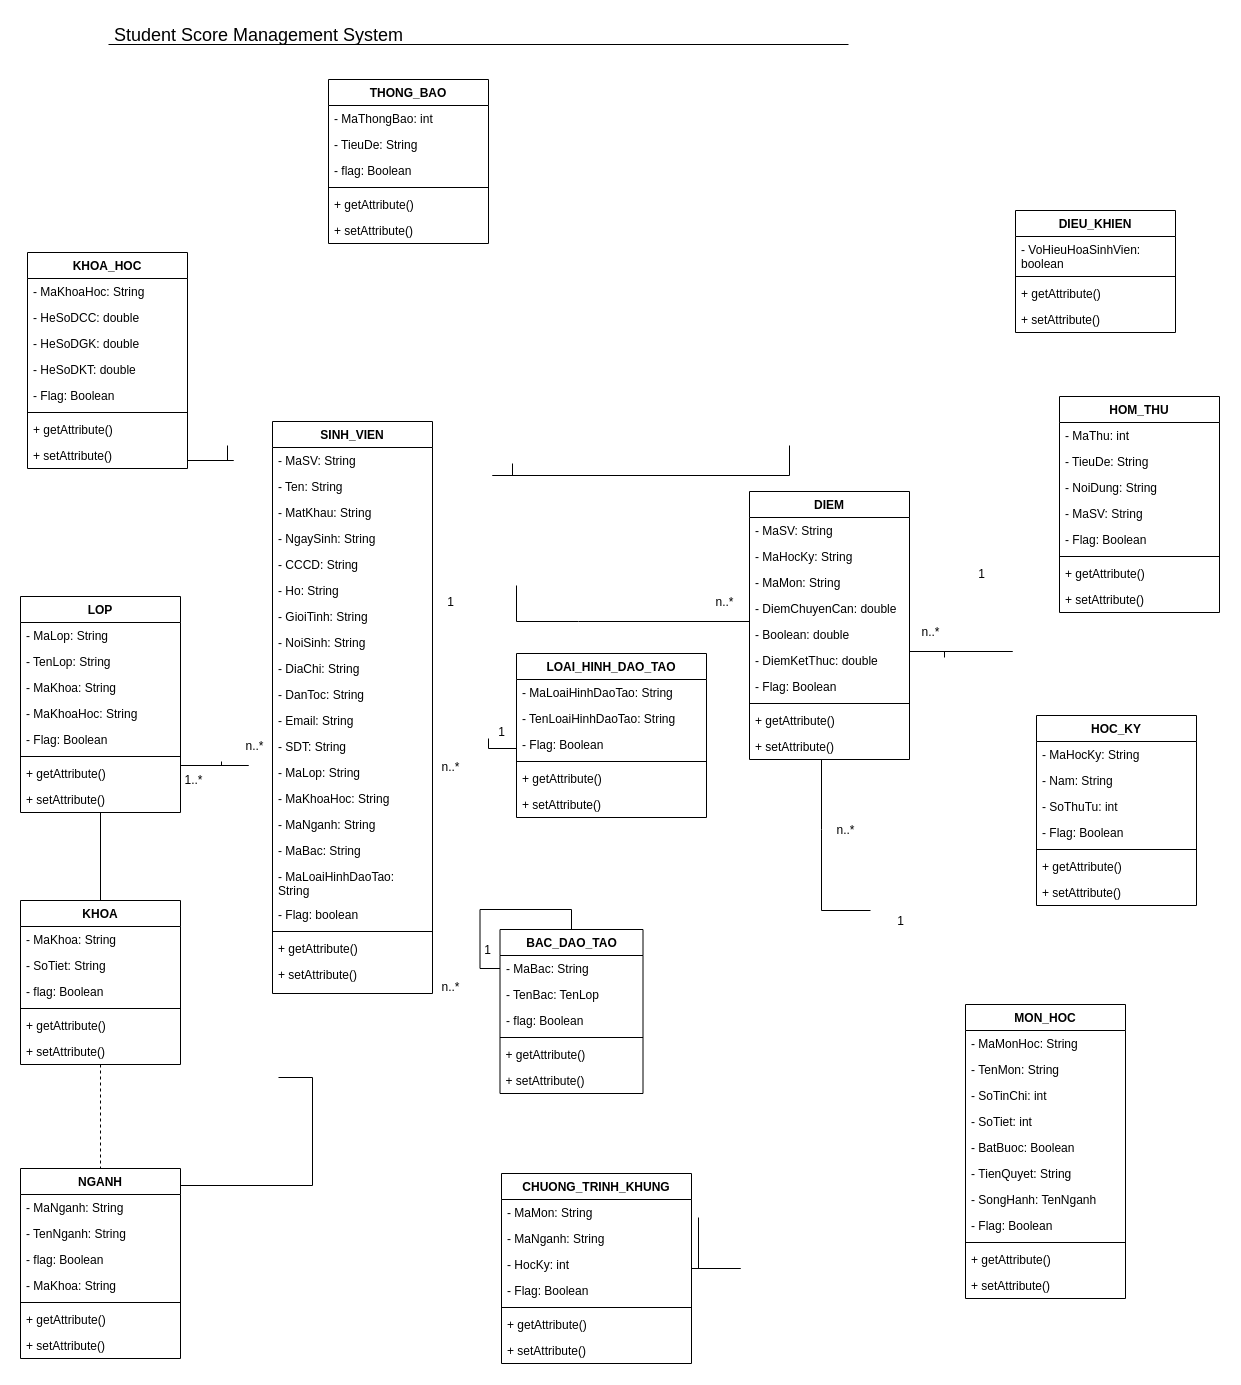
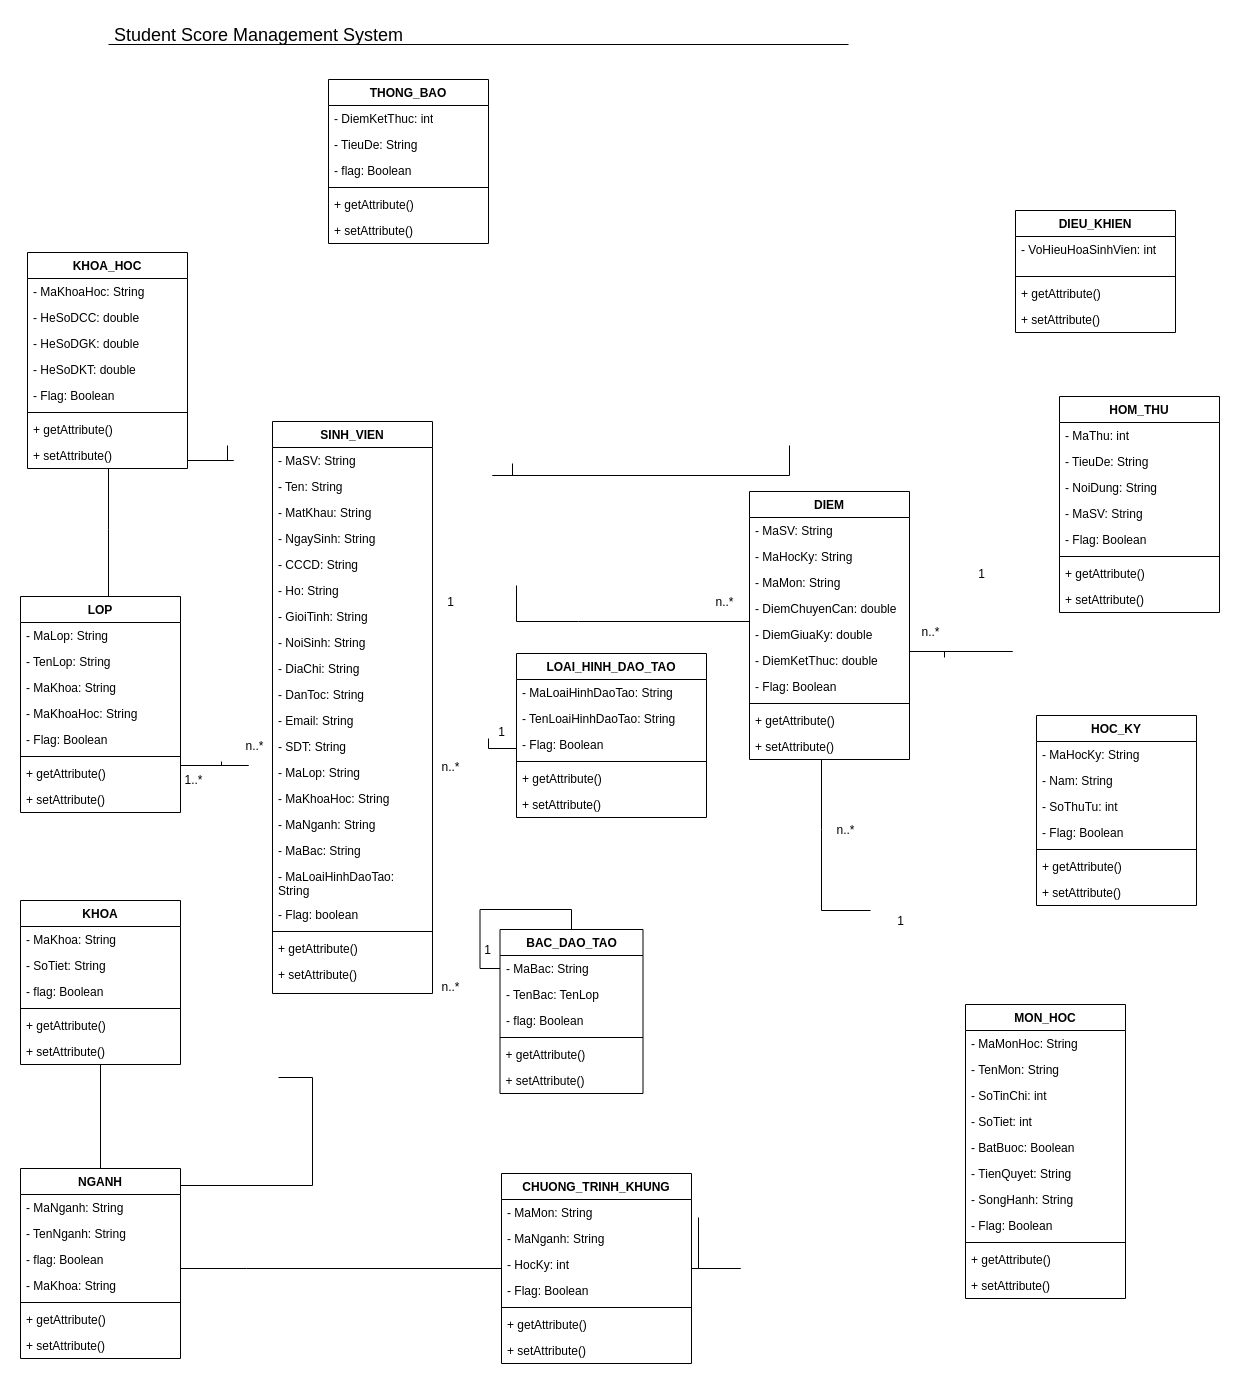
(385, 120) -> (387, 120)
(1097, 258) -> (1091, 251)
none -> (109, 534)
(806, 636) -> (815, 636)
(101, 857) -> none
(101, 1117) -> (101, 1117)
(1036, 1201) -> (1027, 1201)
none -> (340, 1269)
